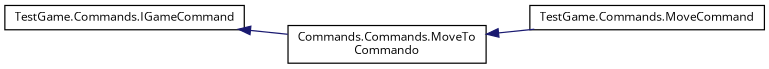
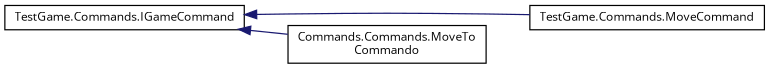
(516, 31) -> (393, 13)
